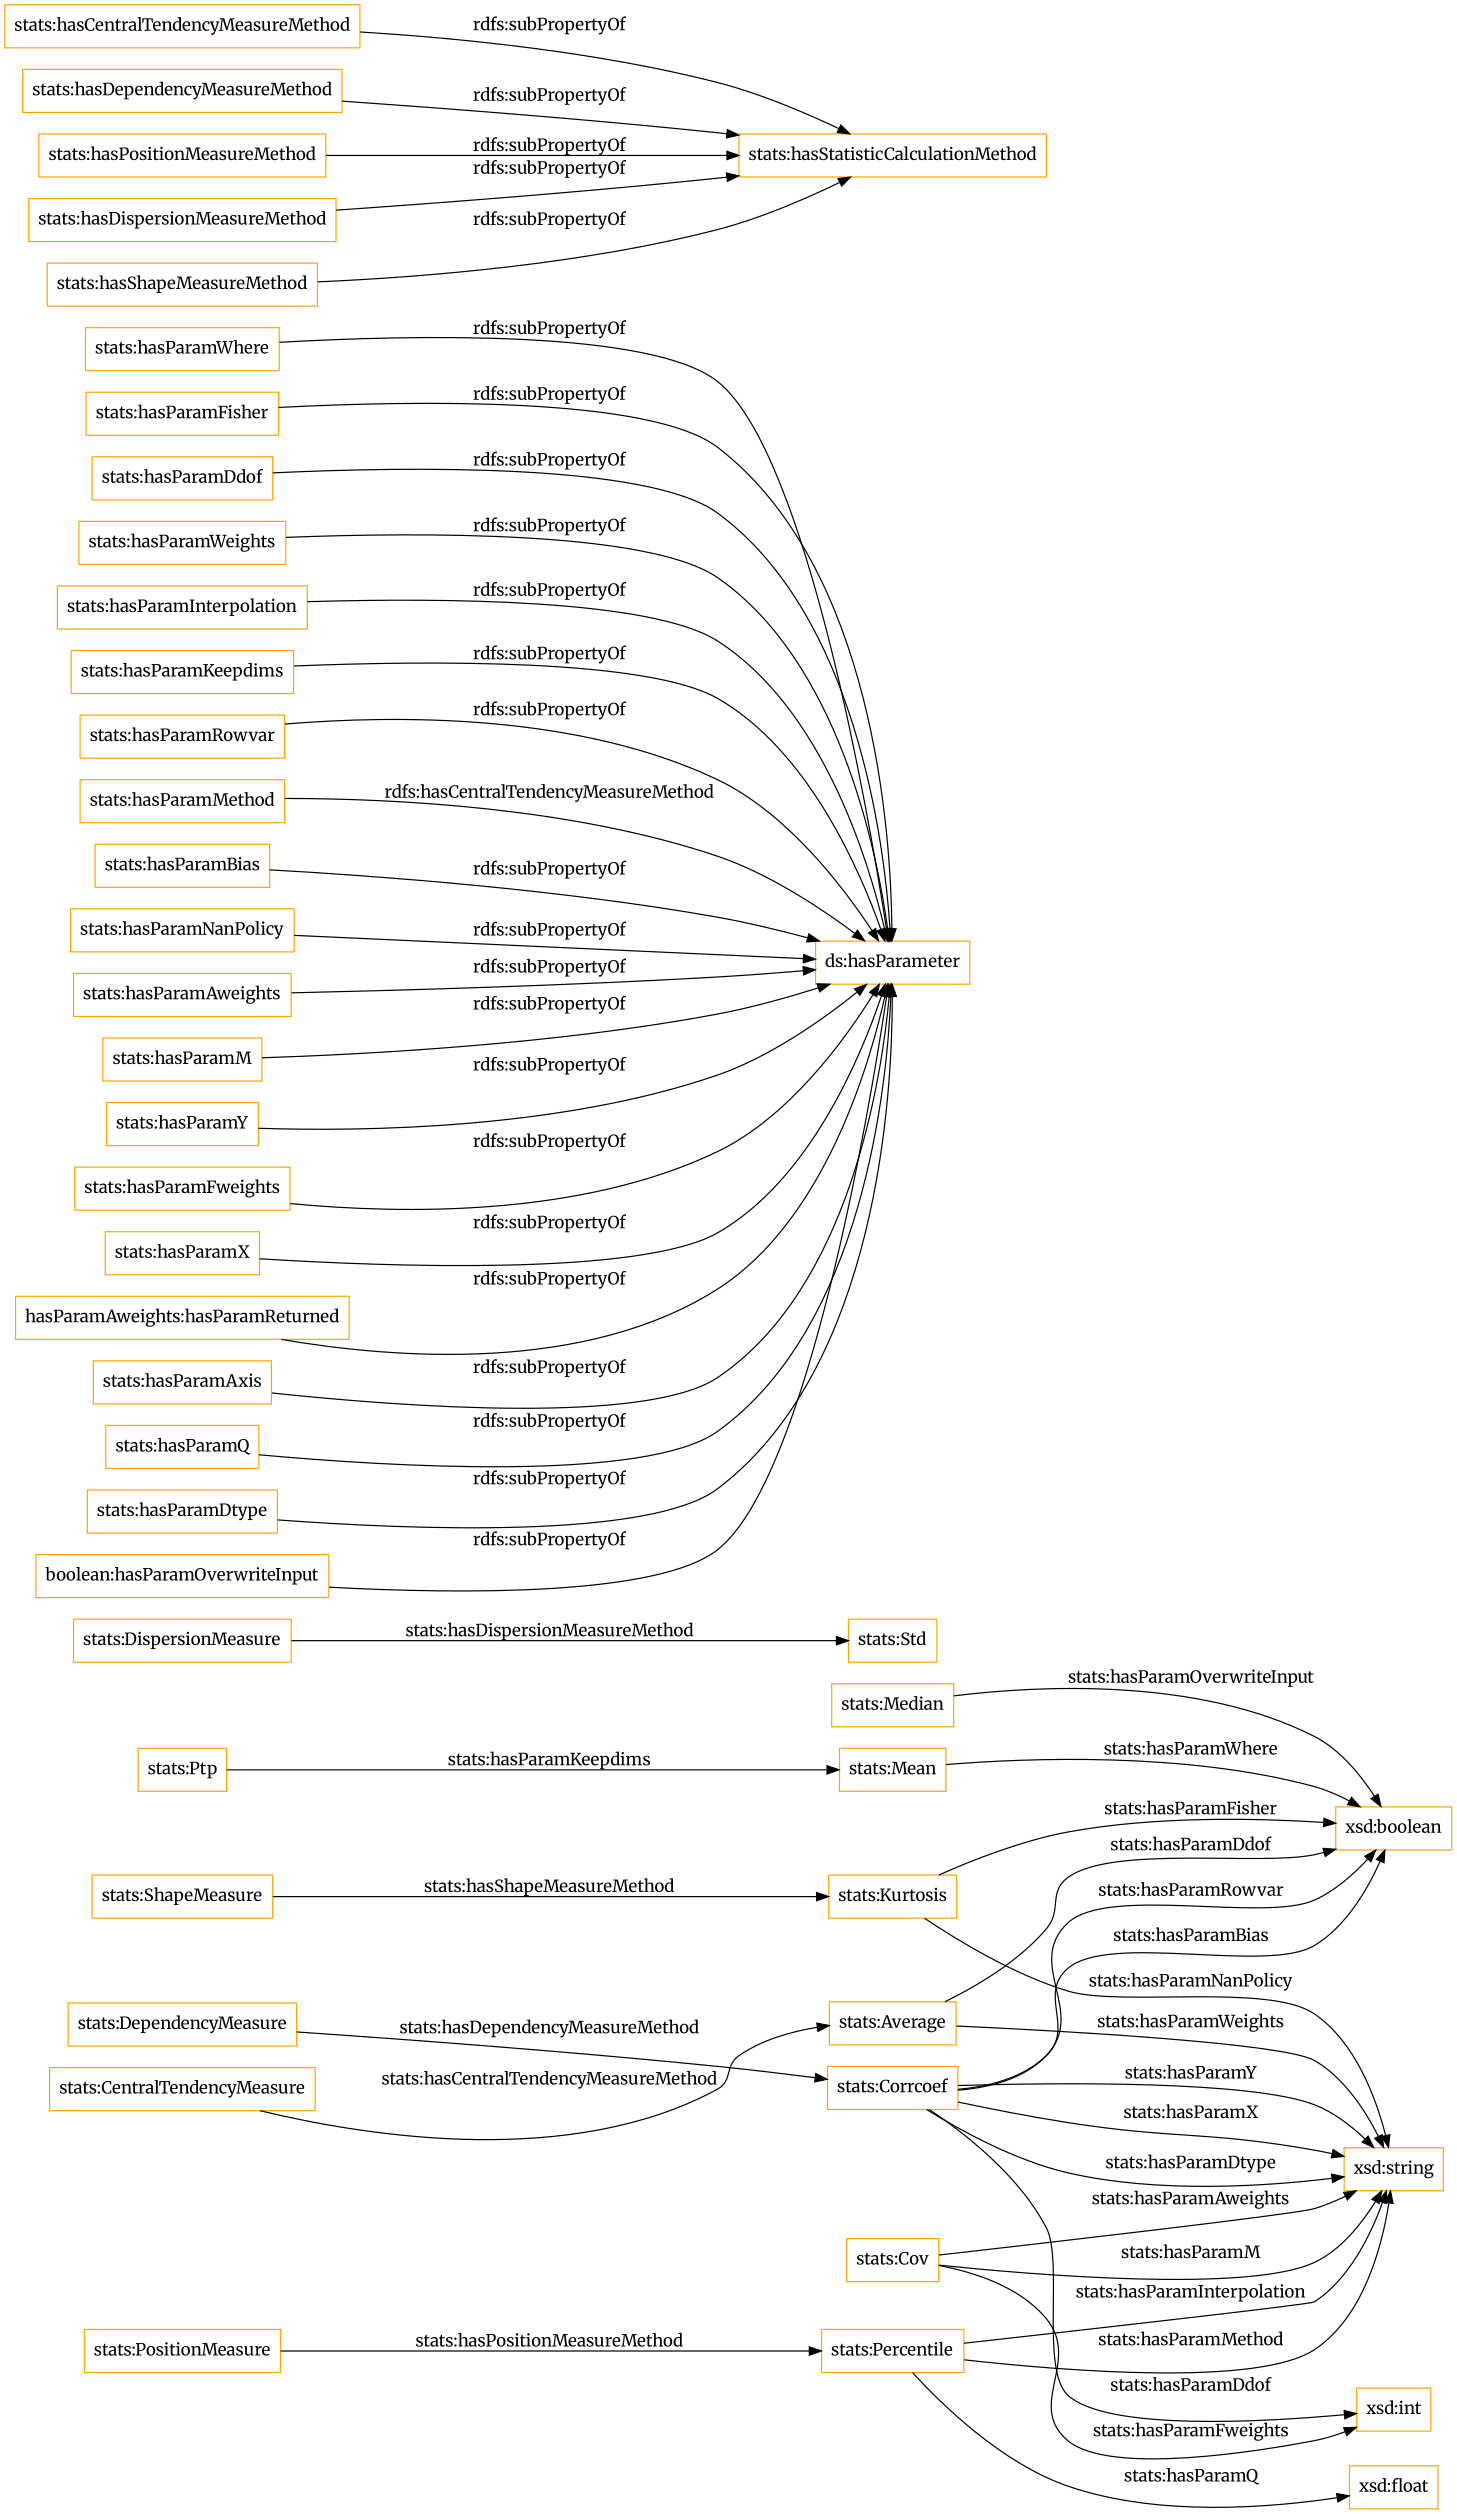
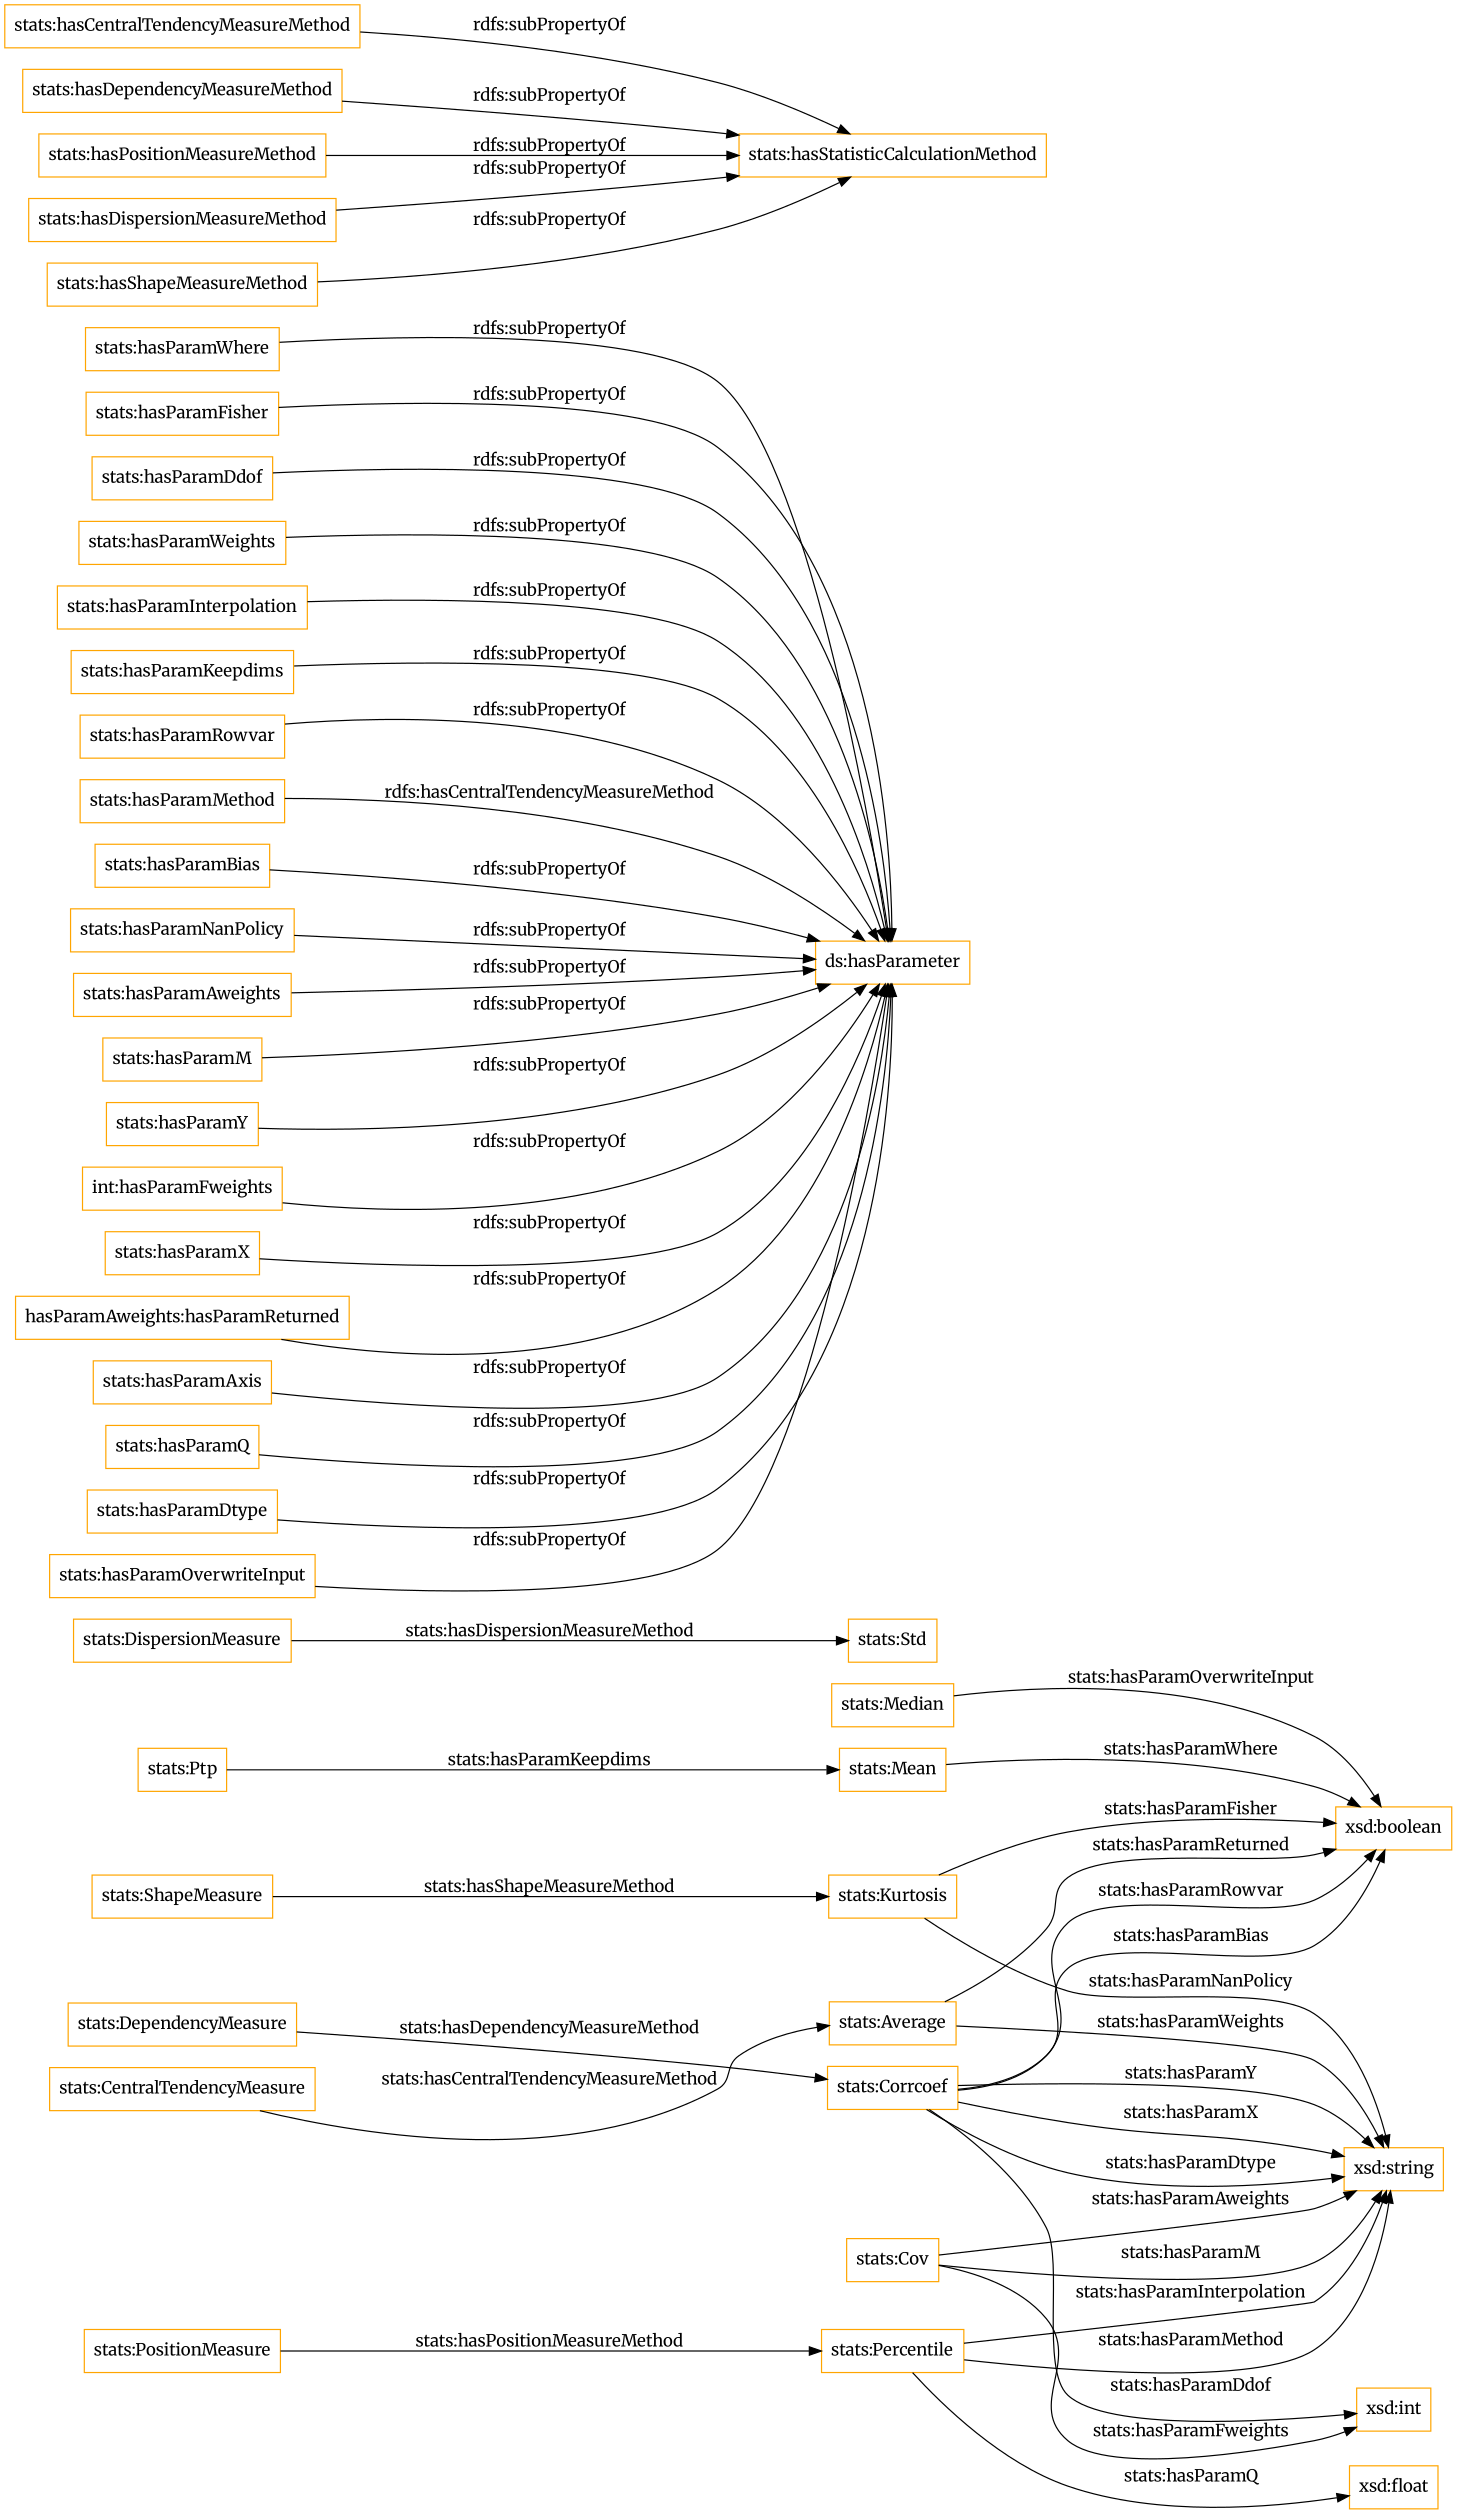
(182, 1189) -> (182, 1189)
(182, 1576) -> (182, 1576)
(1191, 1846) -> (1191, 1846)
